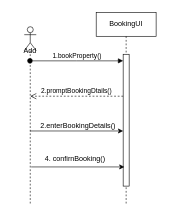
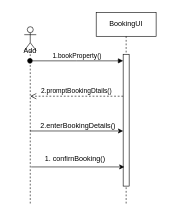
(75, 159) -> (75, 159)
